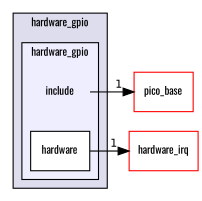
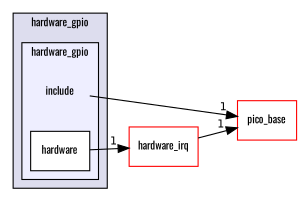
none -> (212, 134)
